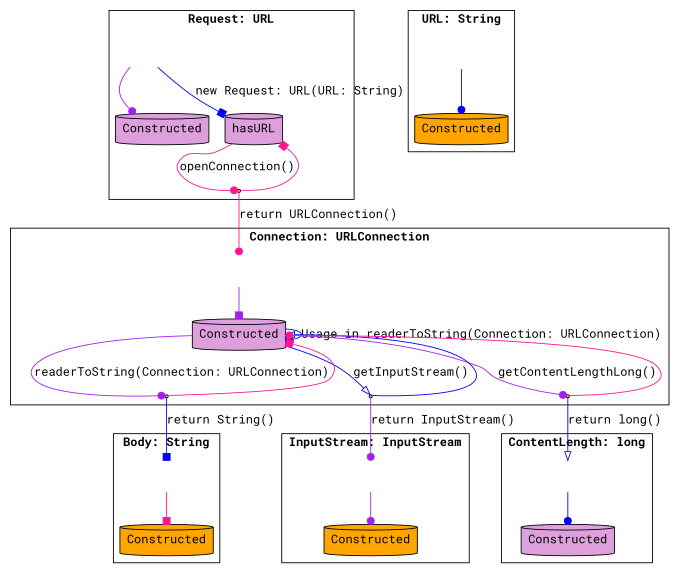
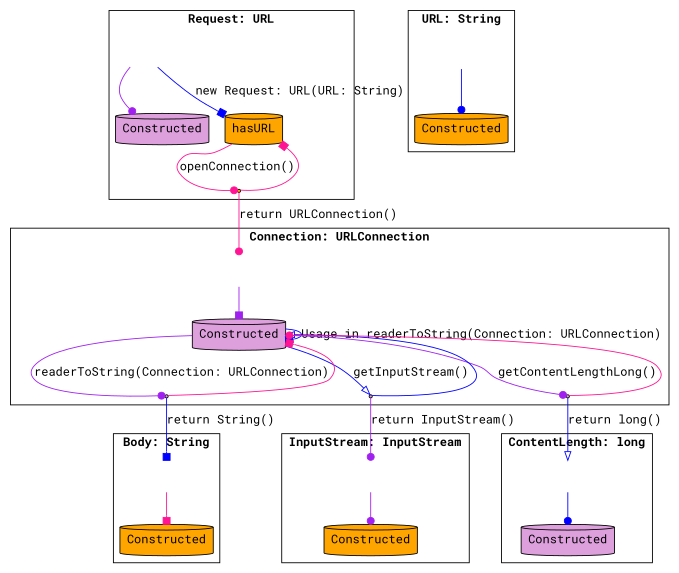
(254, 129) -> (254, 129)
